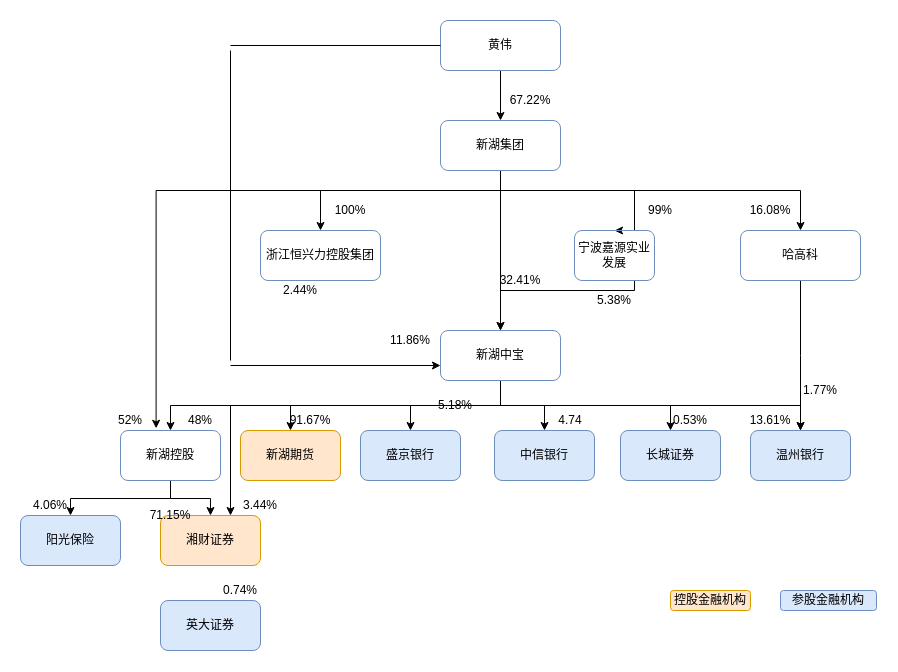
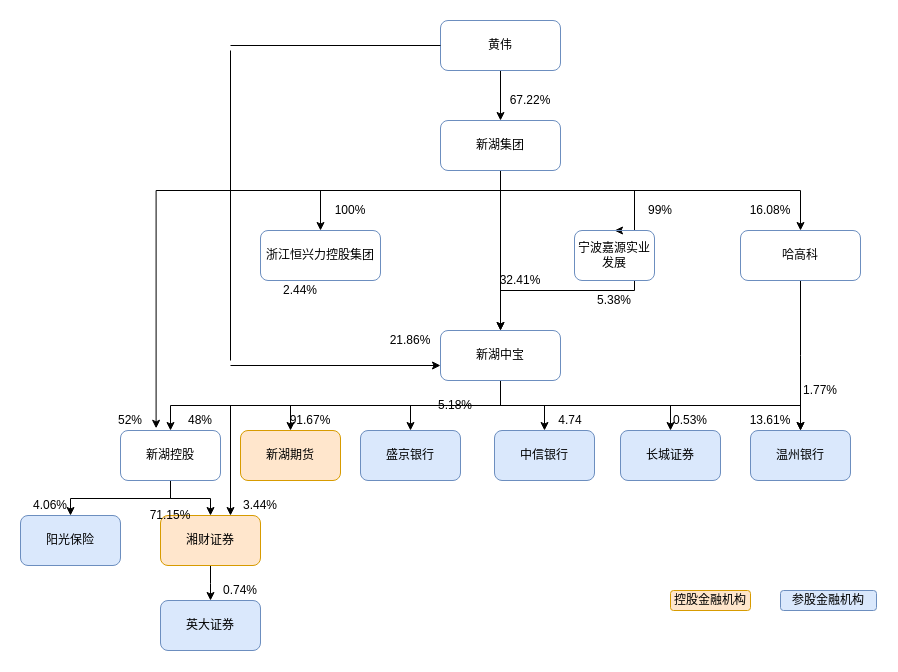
(411, 341) -> (411, 341)
none -> (211, 580)
